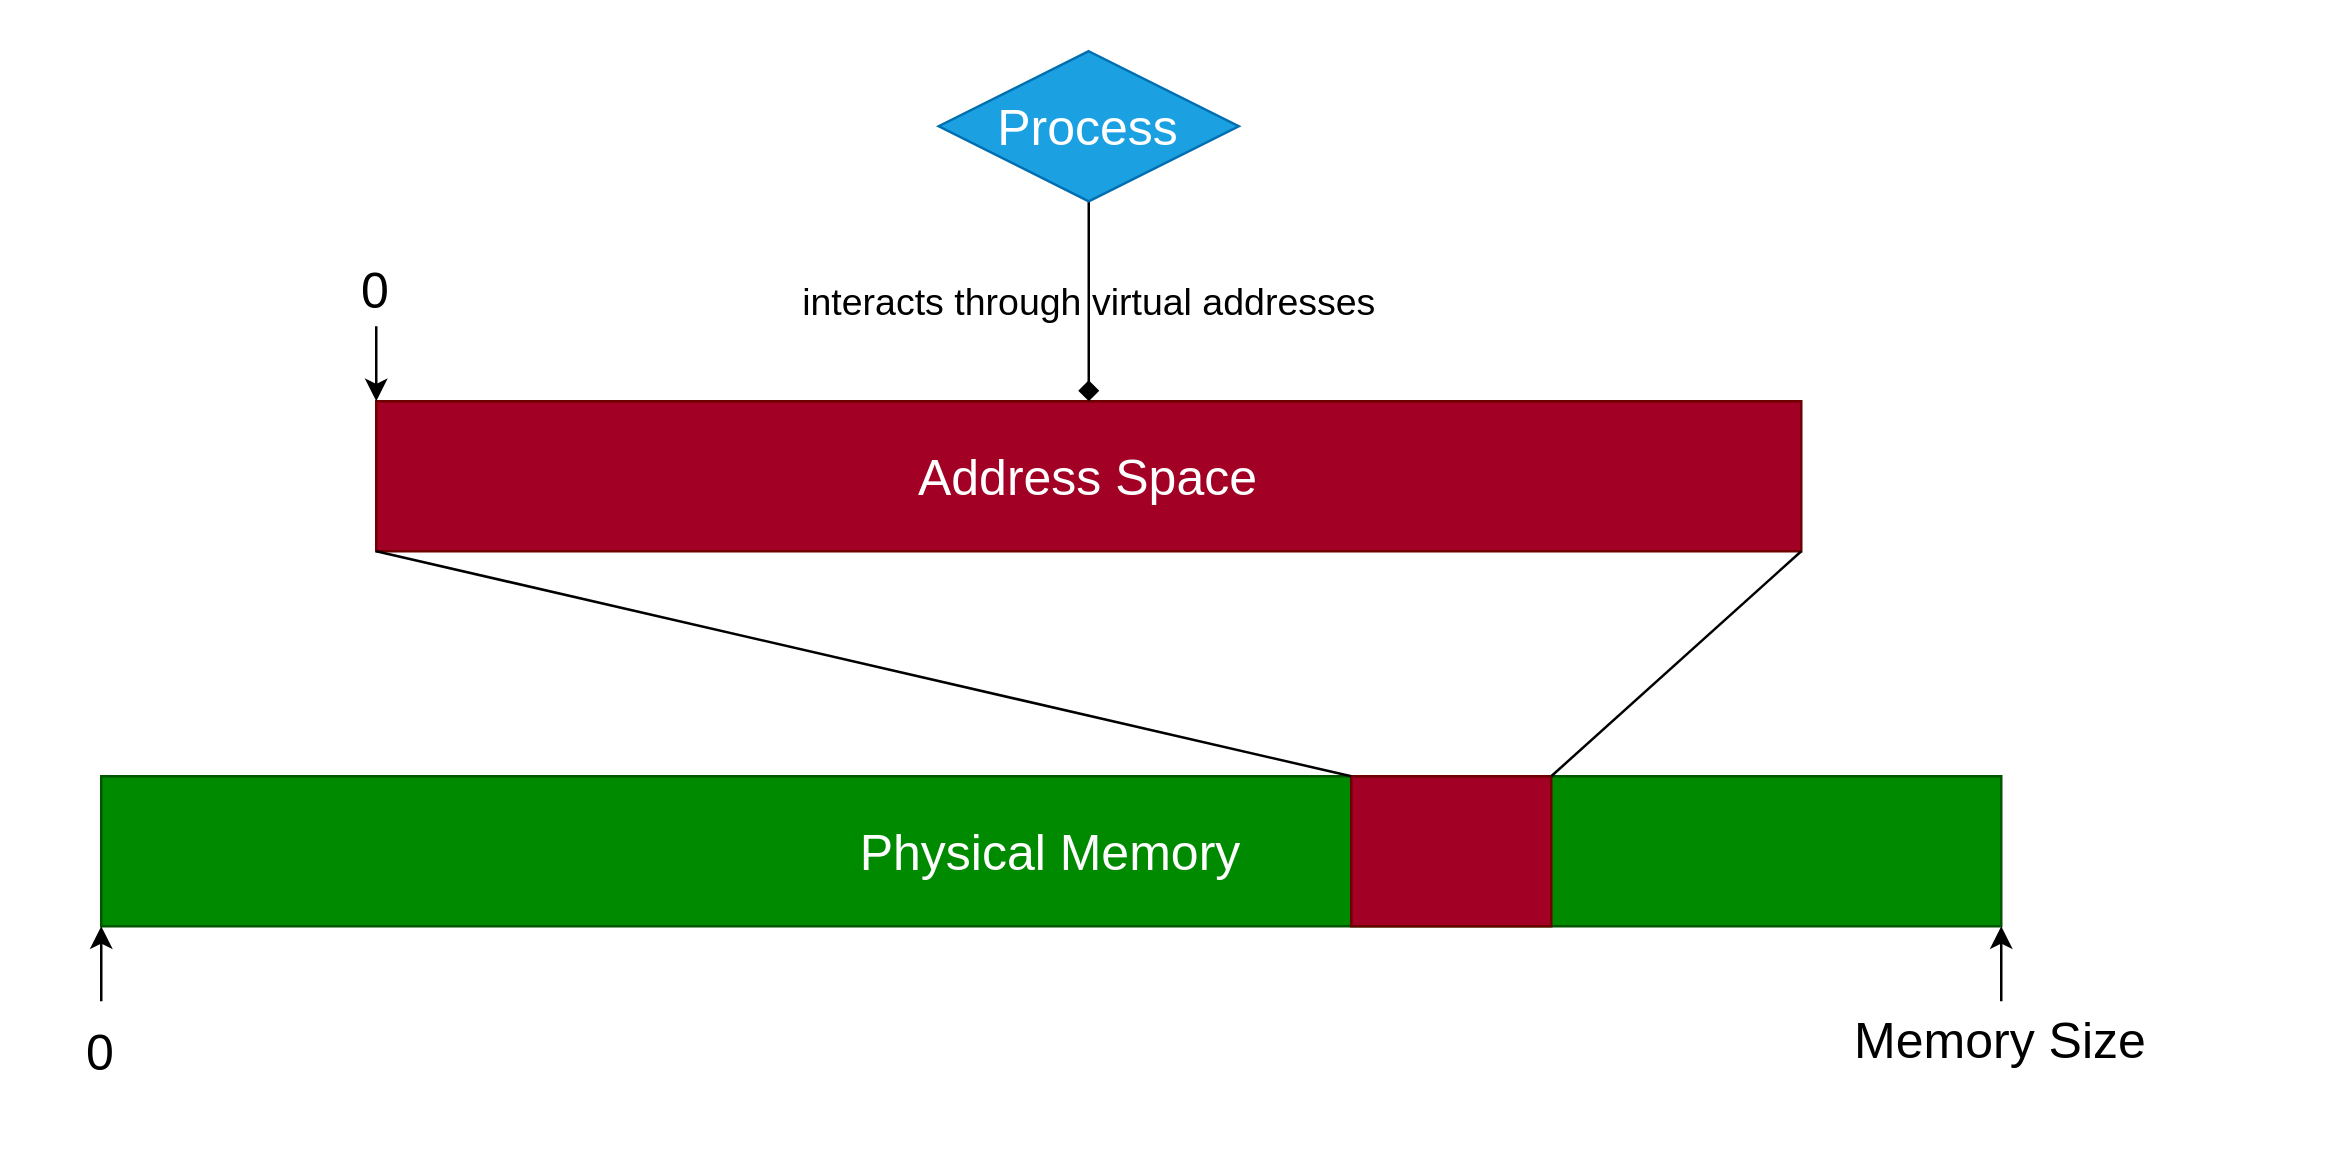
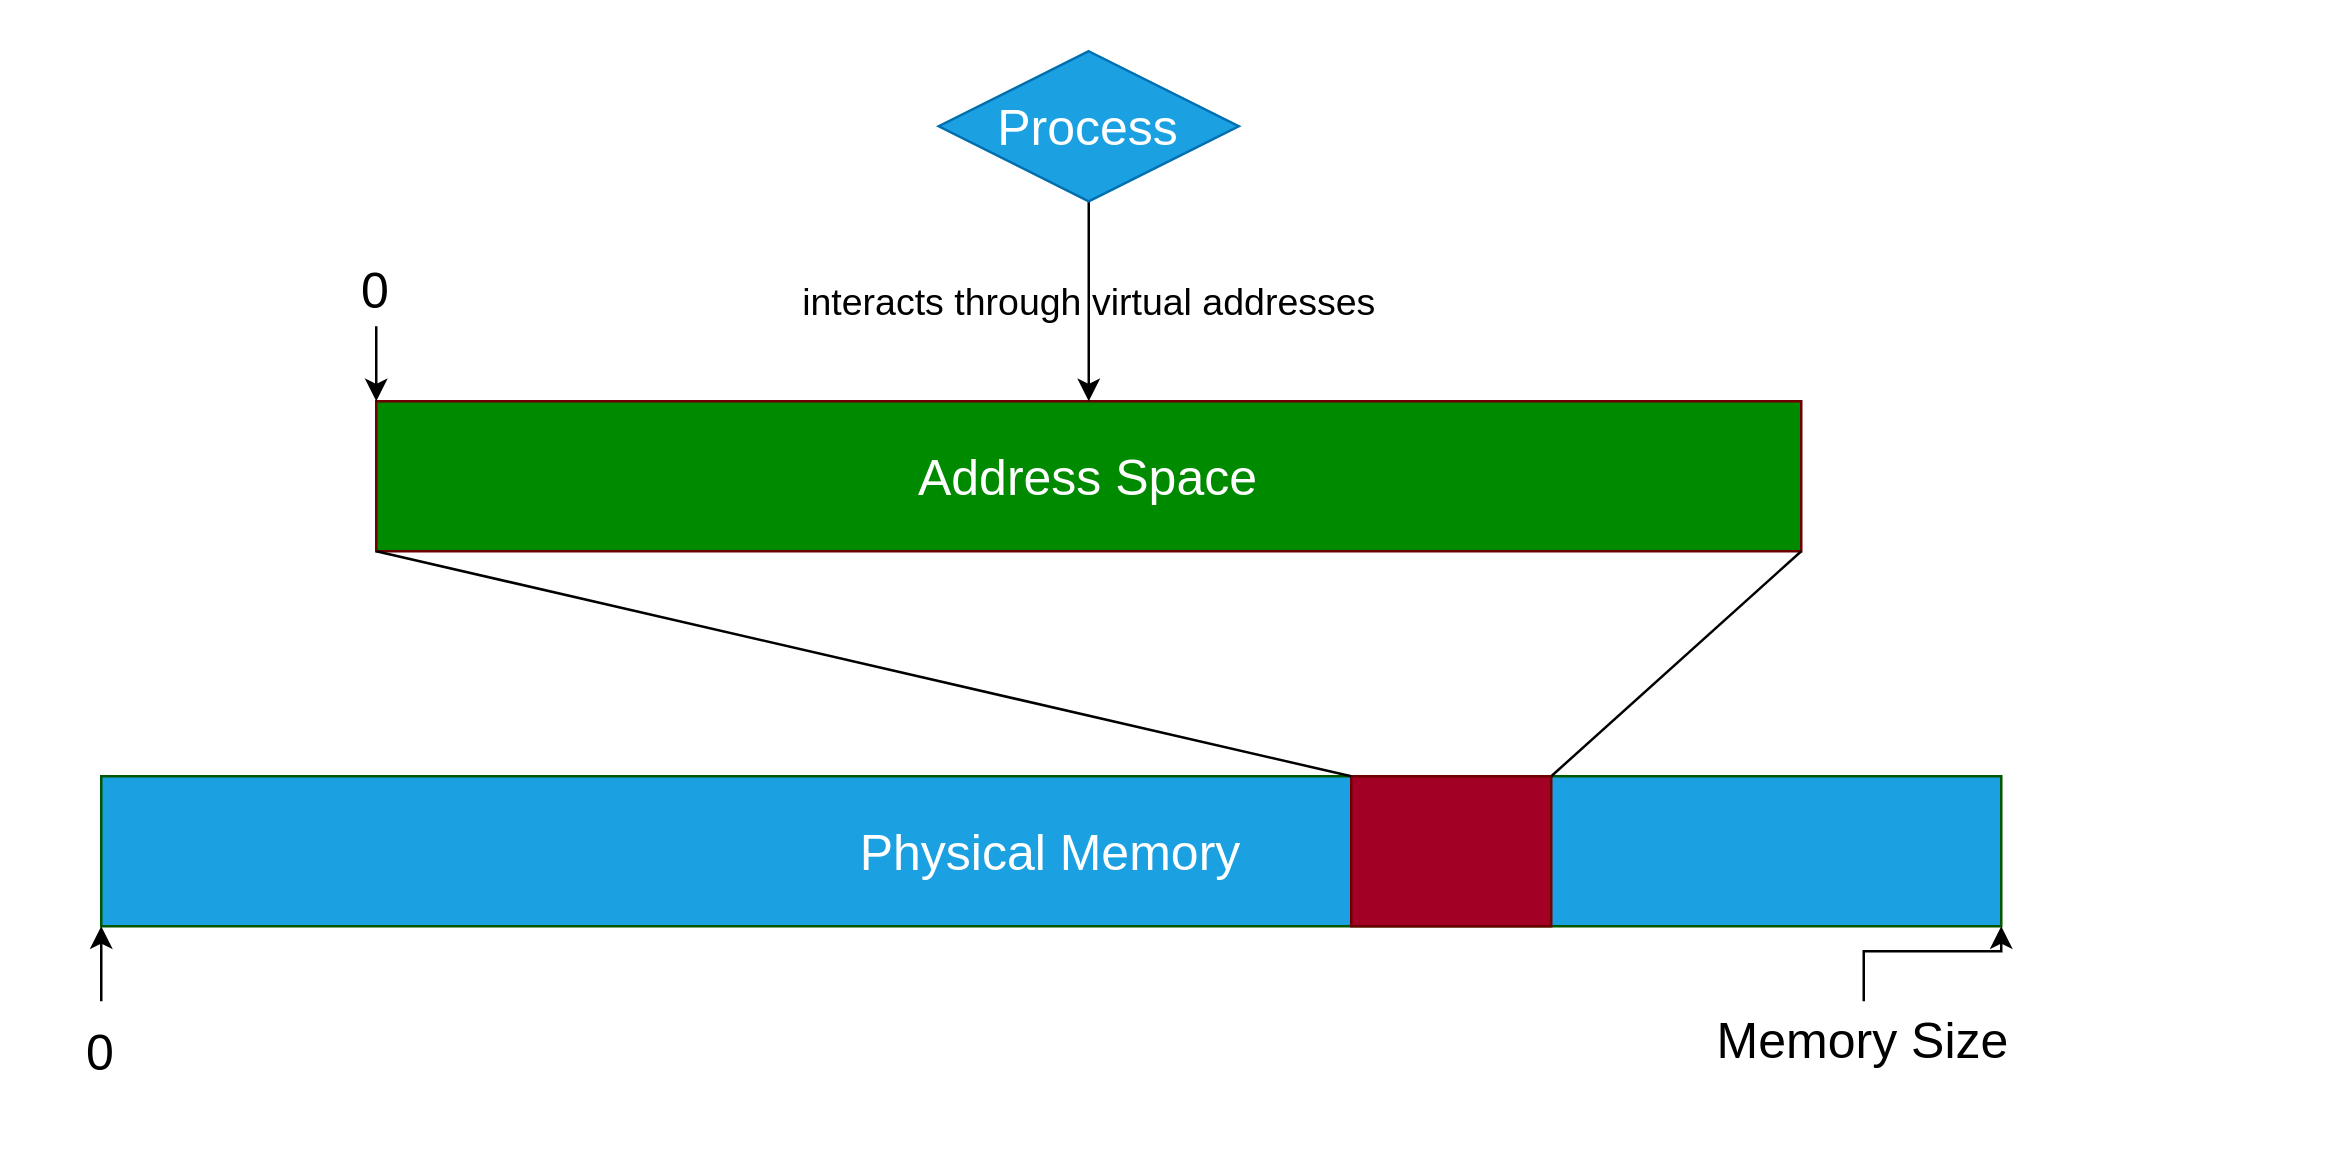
(1089, 381) -> (1089, 382)
(1089, 476) -> (1089, 476)
(1051, 851) -> (1051, 851)
(2001, 1039) -> (1864, 1039)
